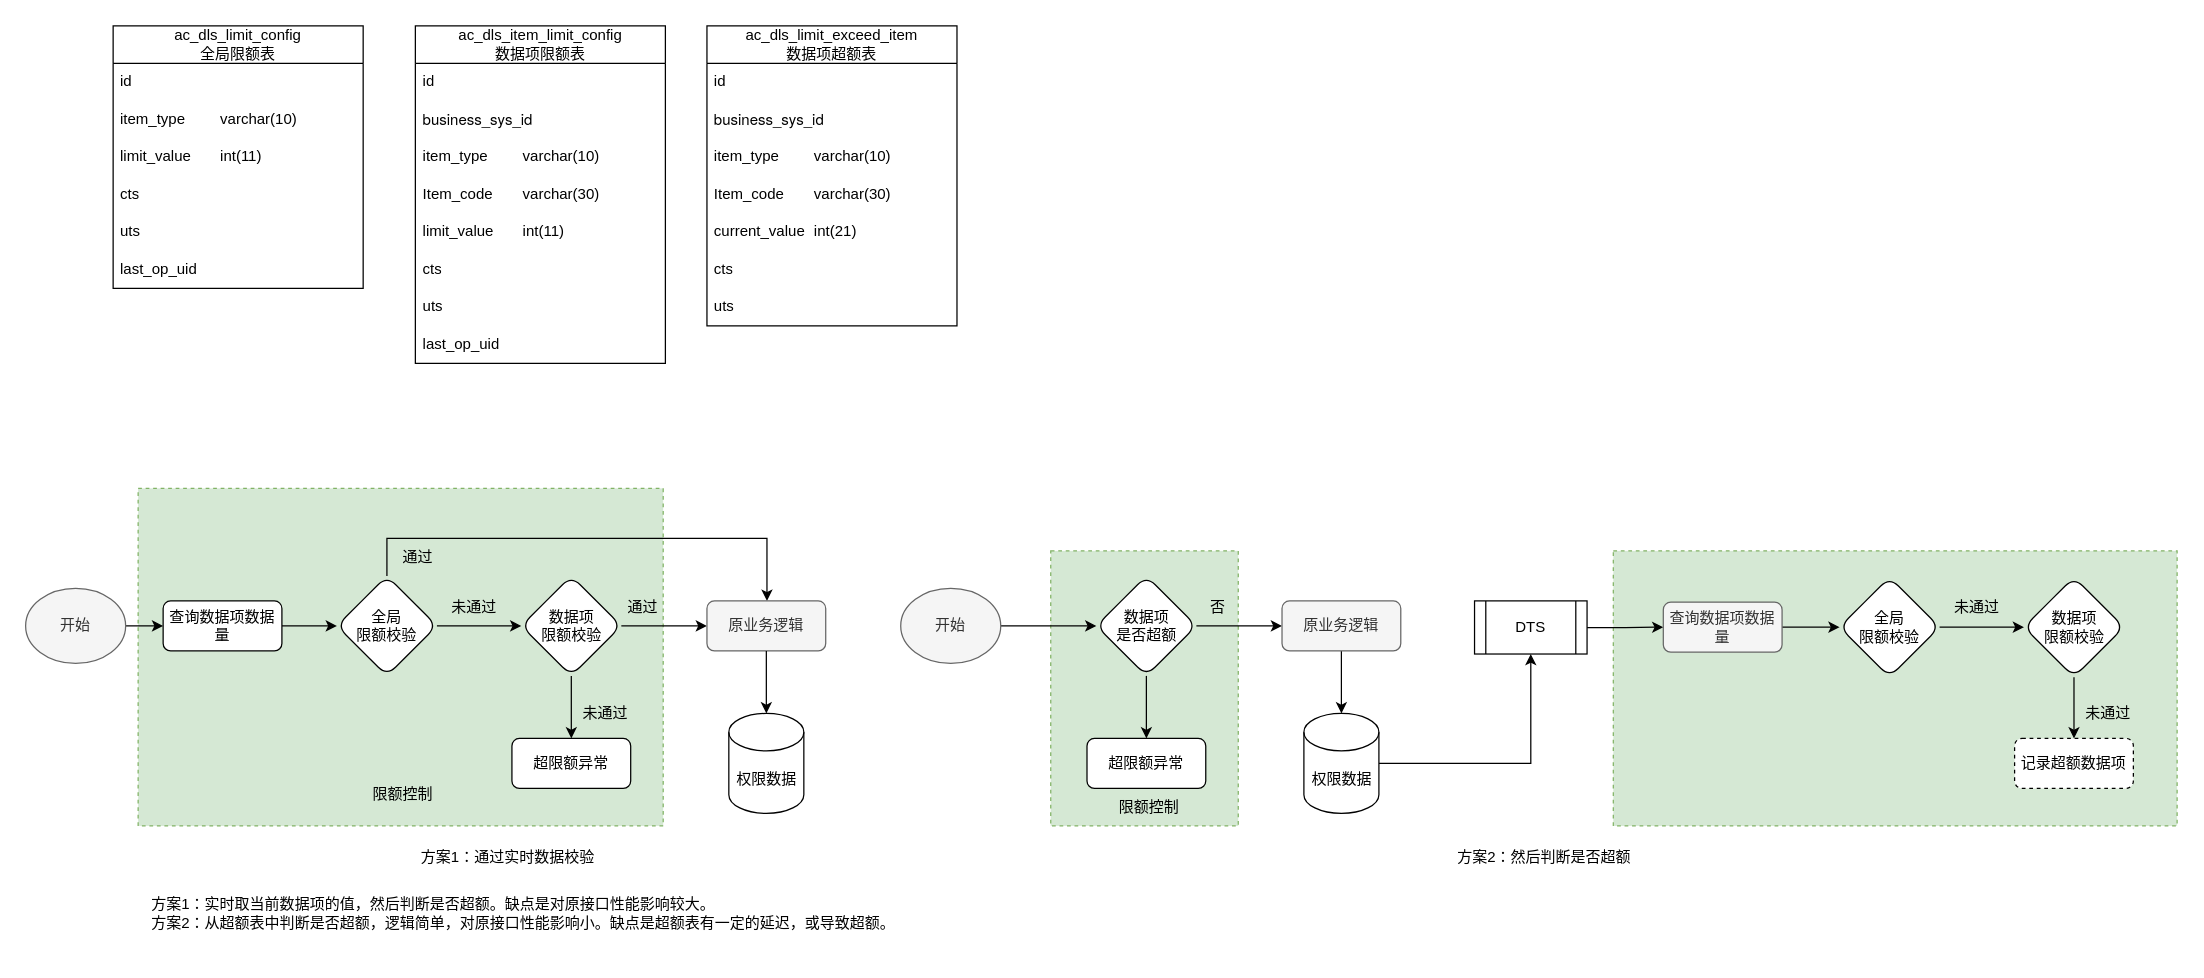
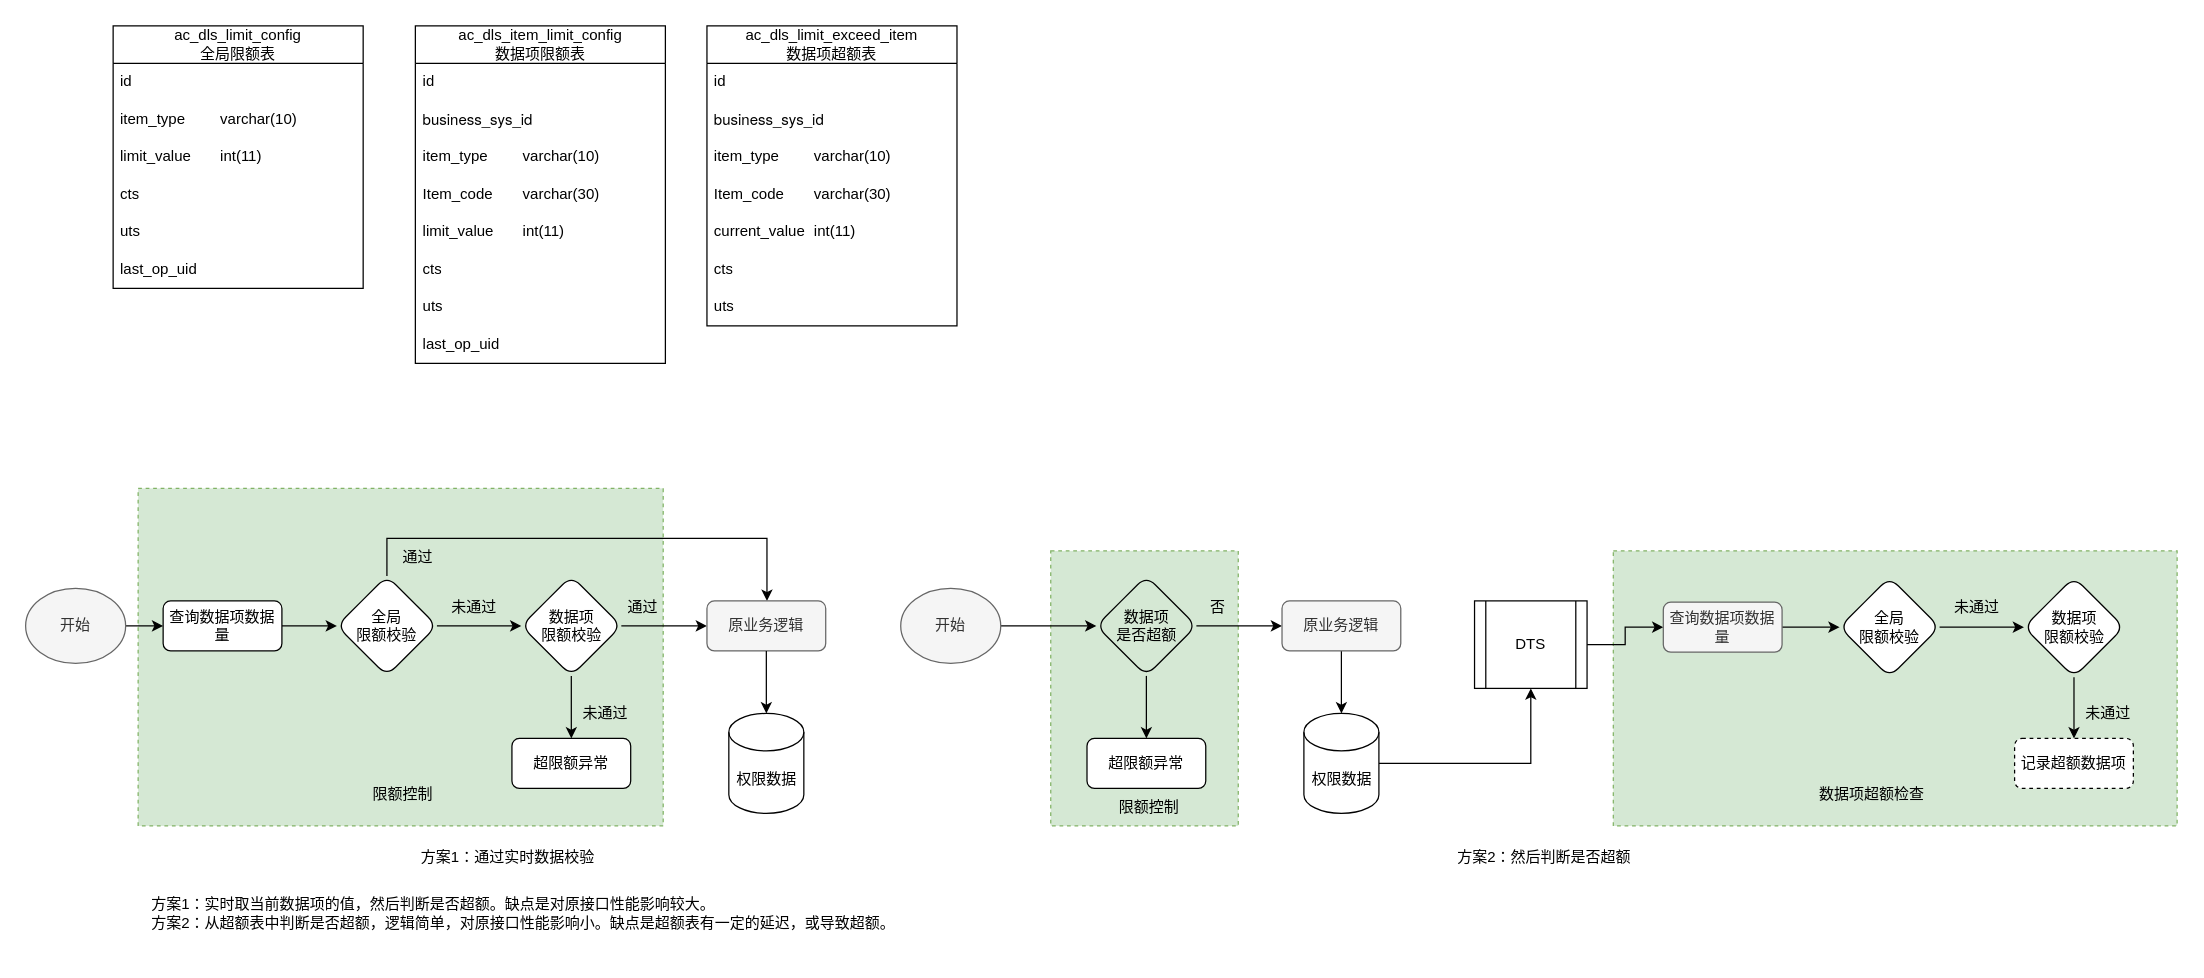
(799, 232) -> (799, 232)
(1146, 626) -> (1146, 626)
(1531, 627) -> (1531, 644)
none -> (1872, 794)
